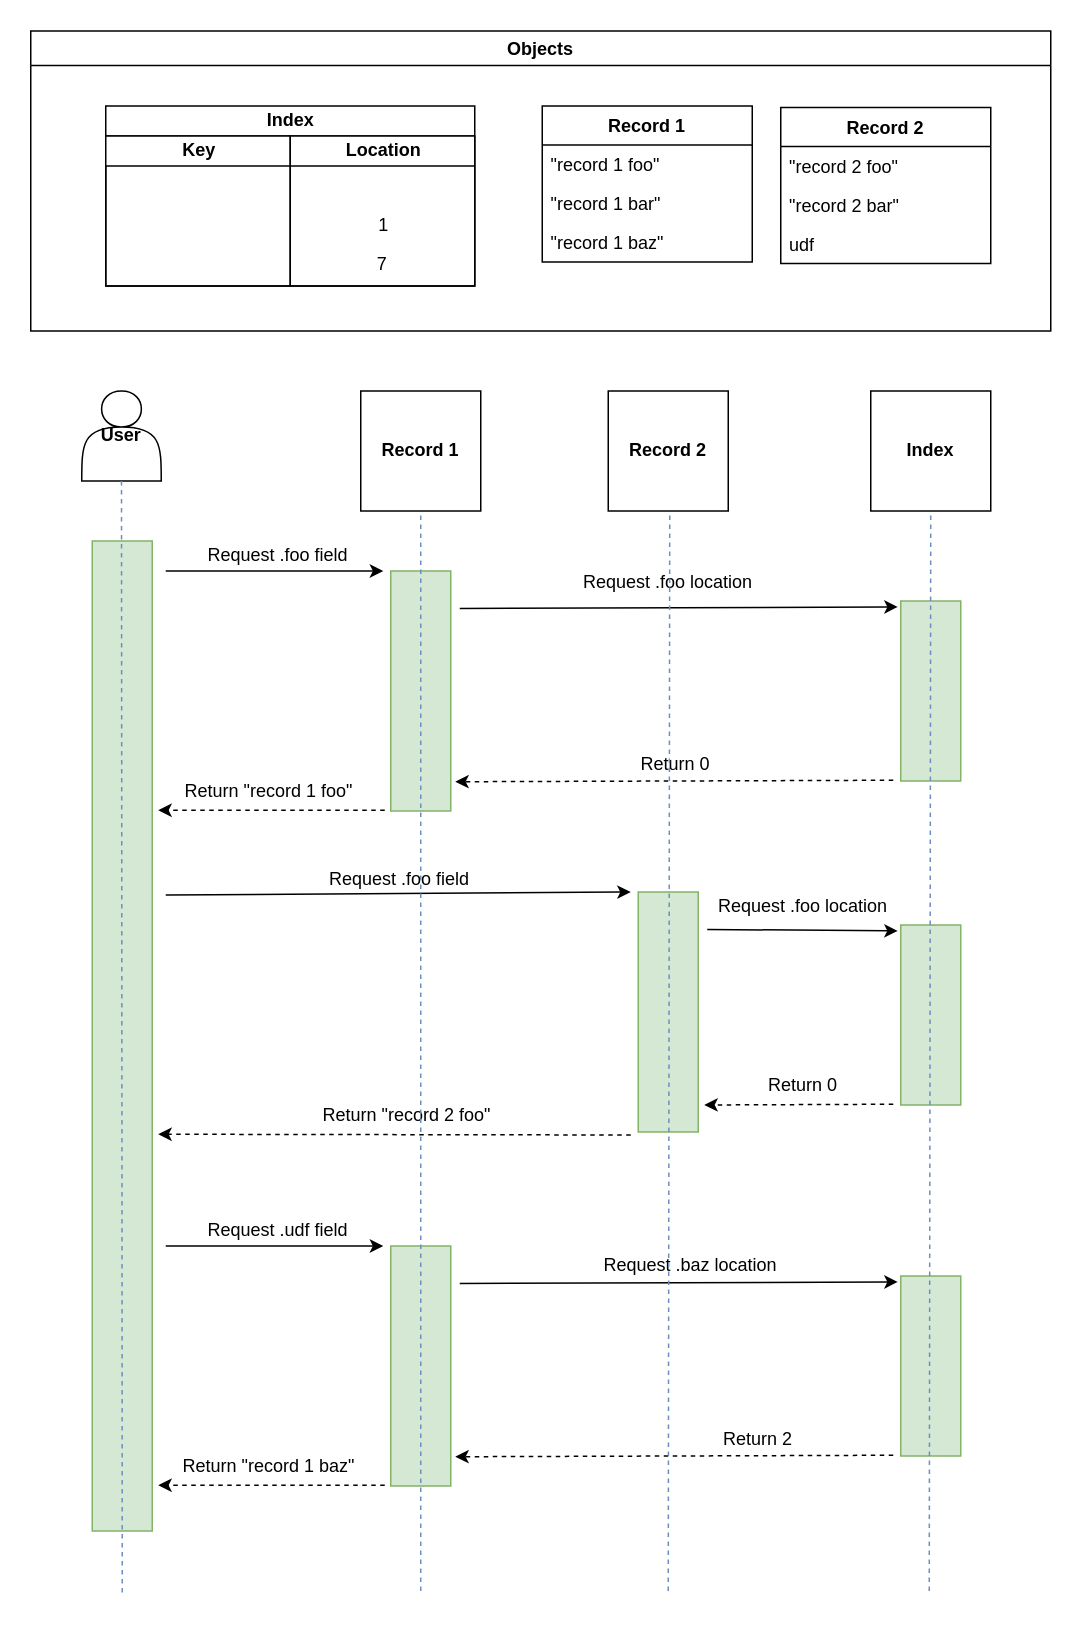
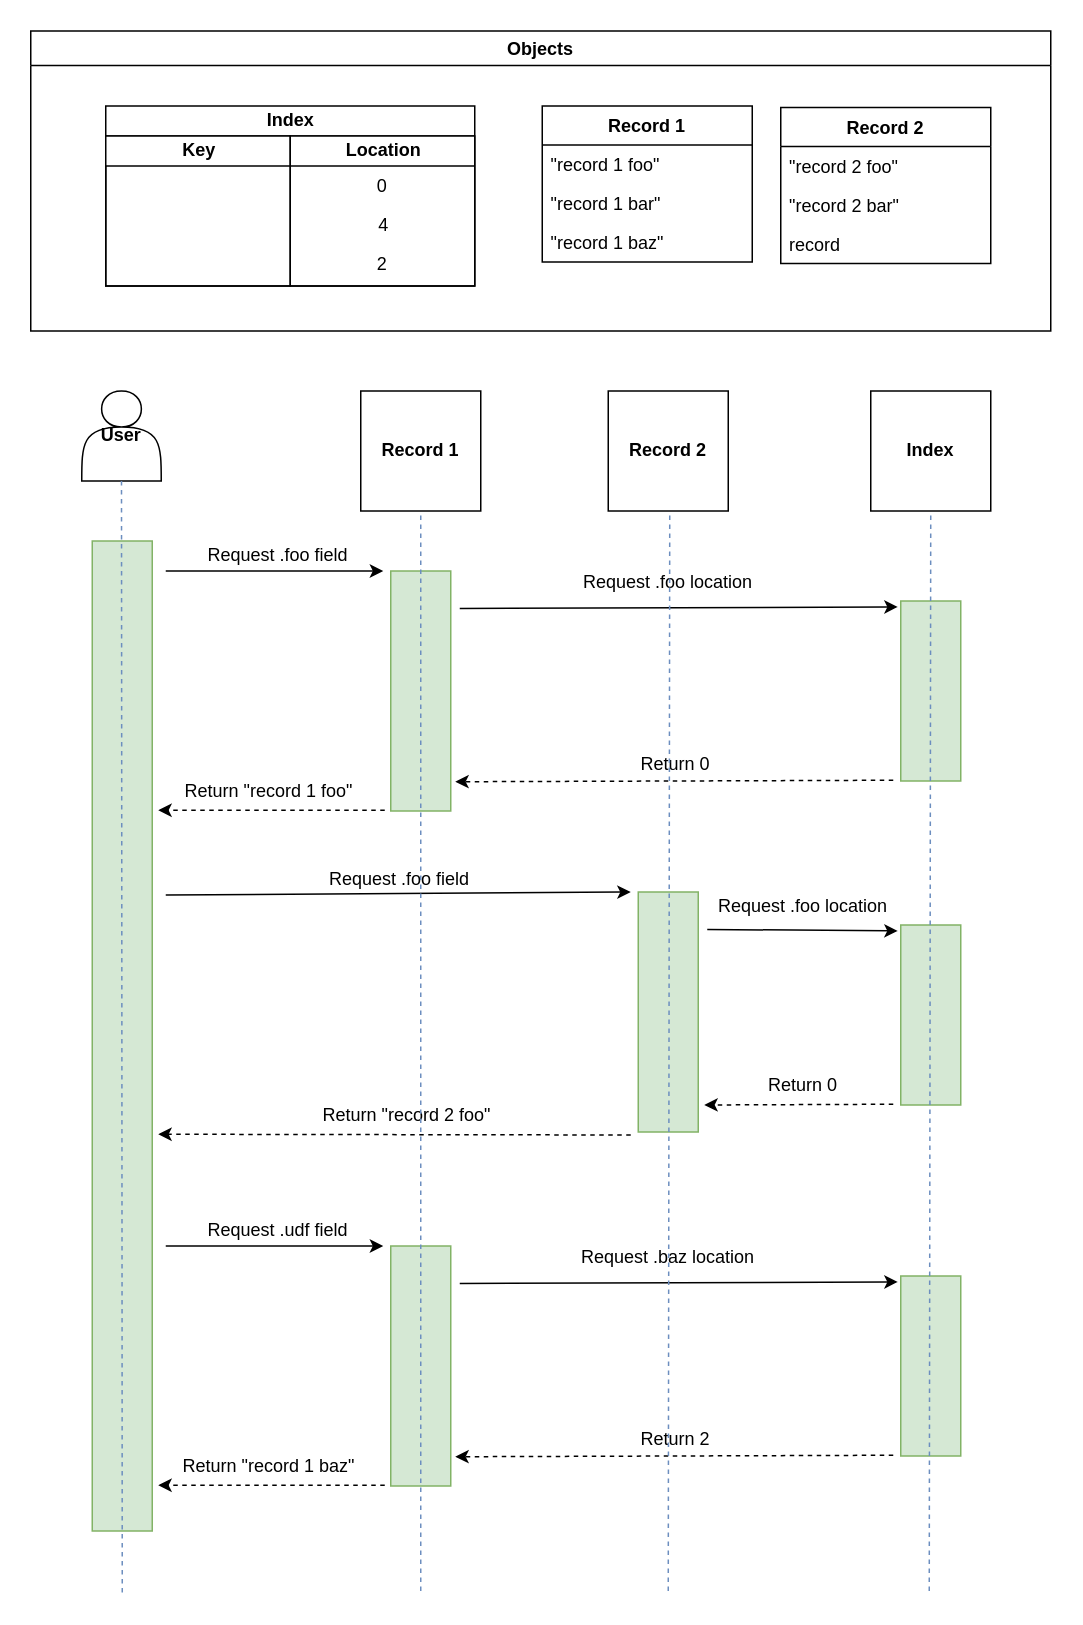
none -> (383, 185)
(383, 225) -> (383, 225)
(804, 245) -> (819, 245)
(382, 264) -> (382, 264)
(691, 1265) -> (668, 1258)
(758, 1439) -> (676, 1439)
